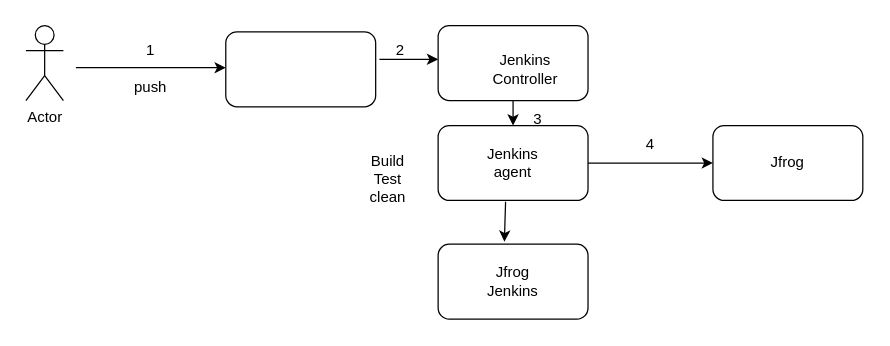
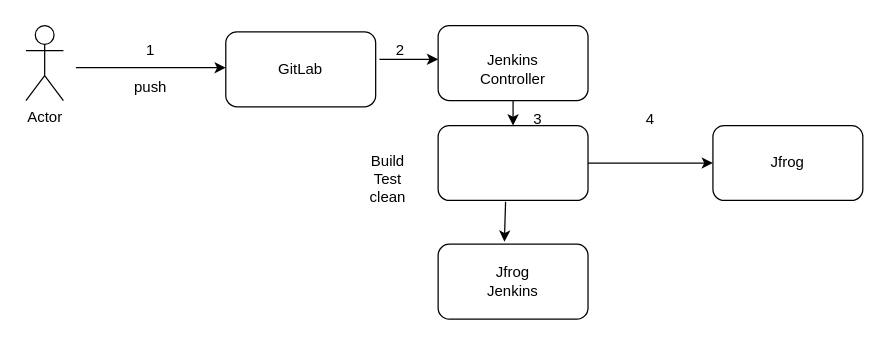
none -> (301, 69)
(526, 69) -> (513, 69)
(651, 144) -> (651, 119)
(513, 163) -> none
